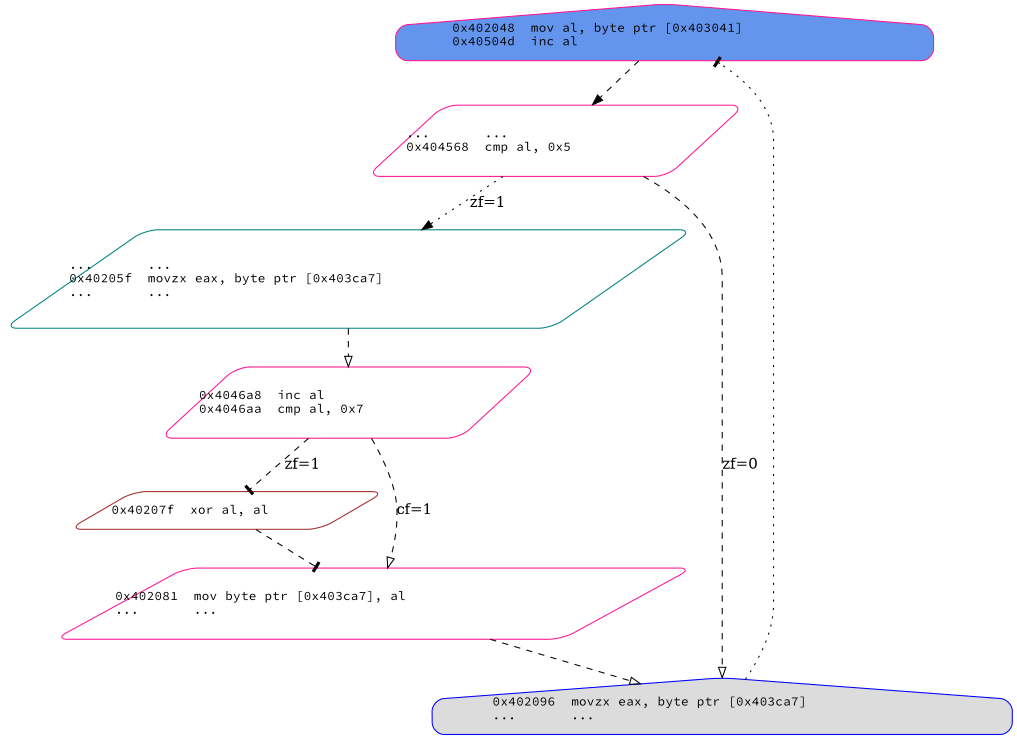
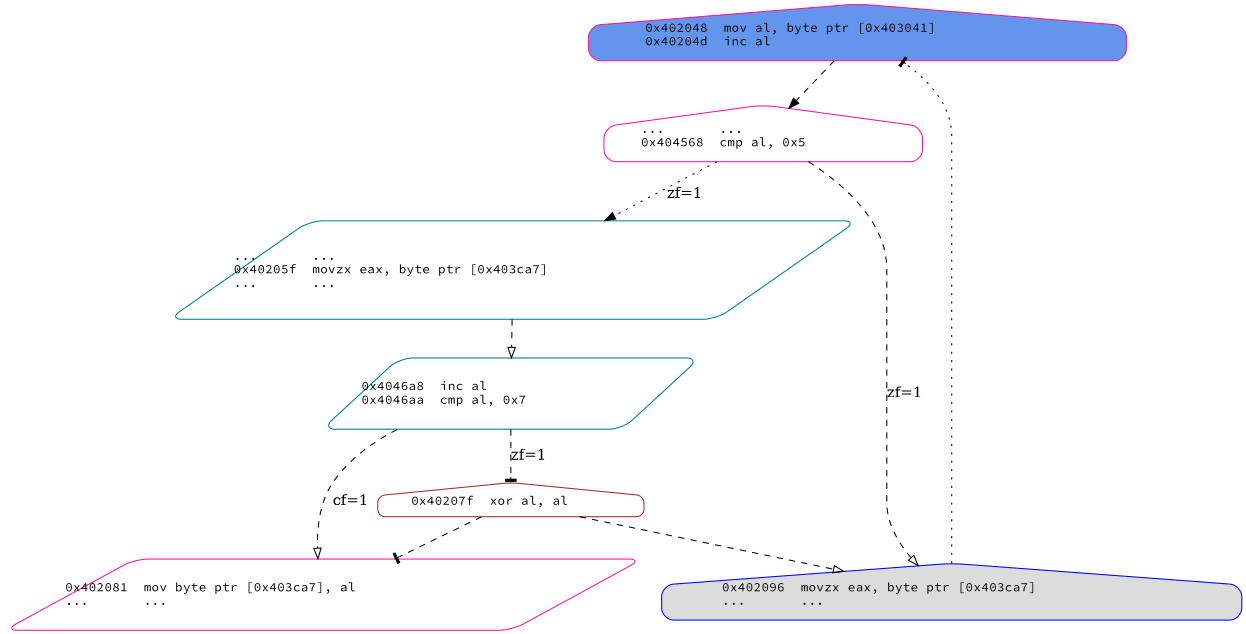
(665, 35) -> (857, 35)
(556, 141) -> (763, 136)
(348, 403) -> (511, 394)
(740, 465) -> (905, 394)
(227, 510) -> (511, 501)
(560, 660) -> (707, 543)
